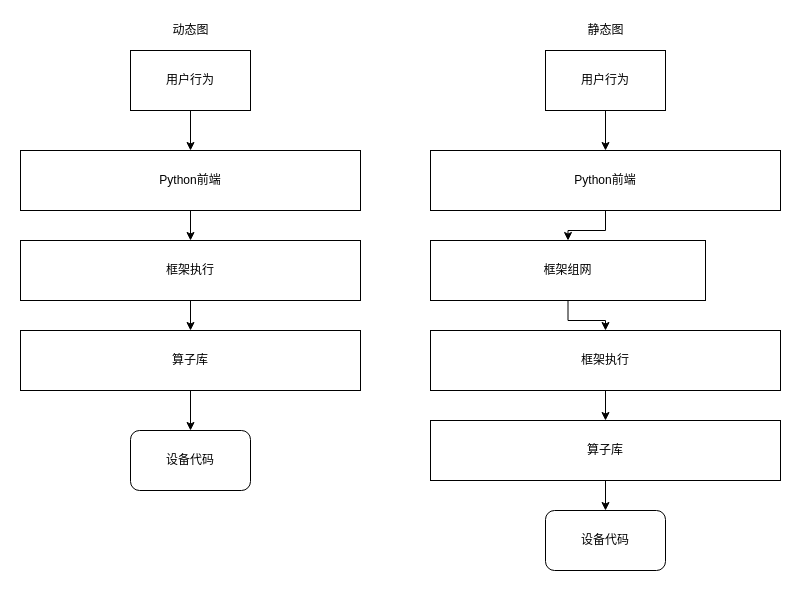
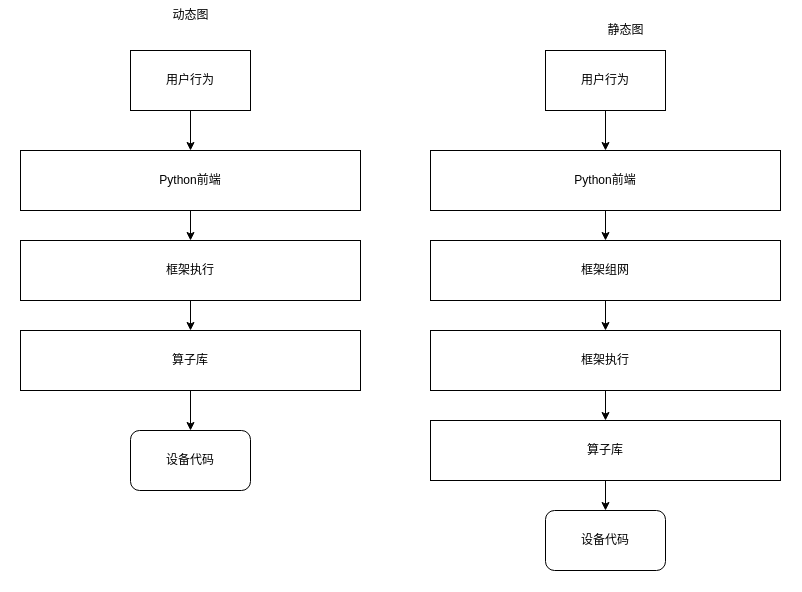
(191, 31) -> (191, 16)
(606, 31) -> (626, 31)
(568, 271) -> (606, 271)
